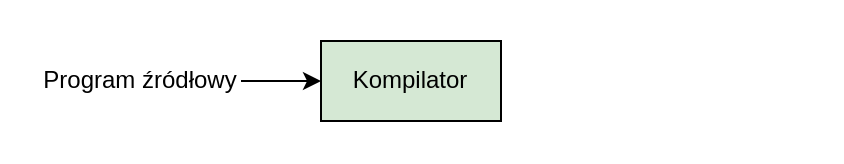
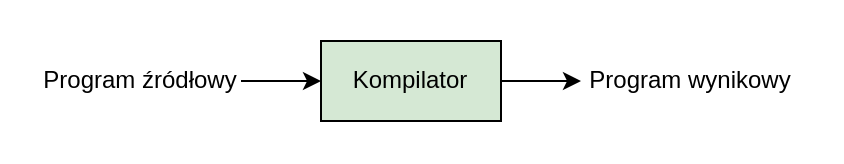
none -> (534, 81)
none -> (691, 81)
